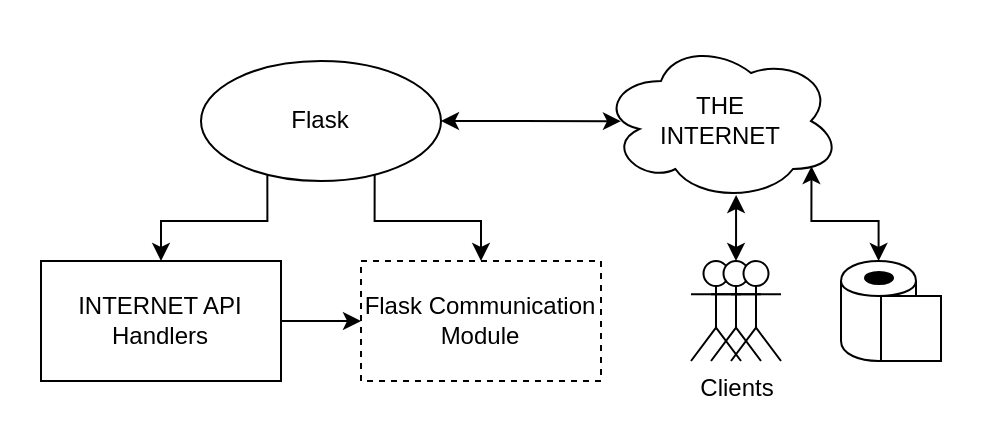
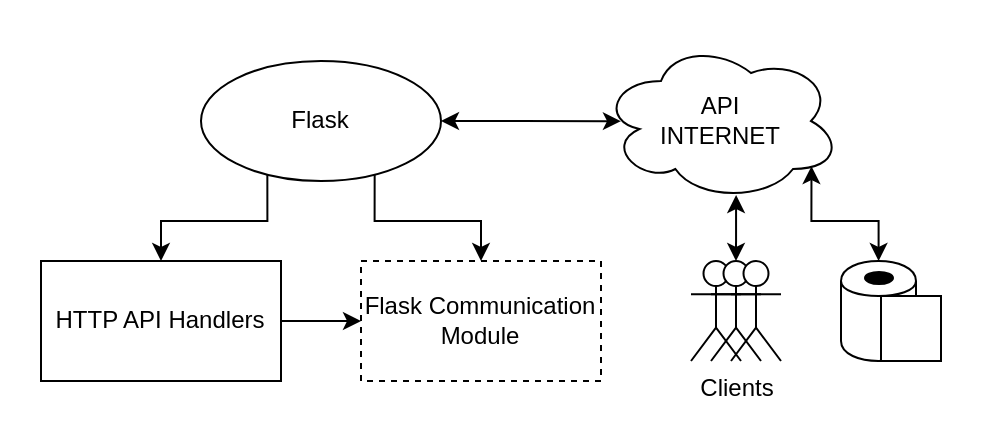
(721, 121) -> (721, 121)
(161, 321) -> (161, 321)
